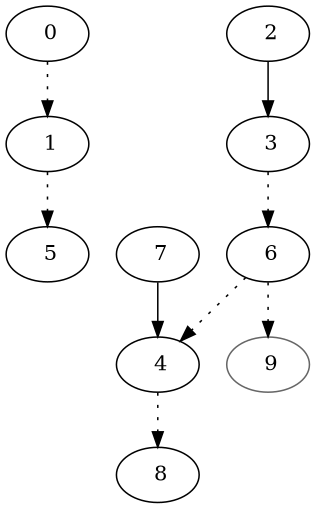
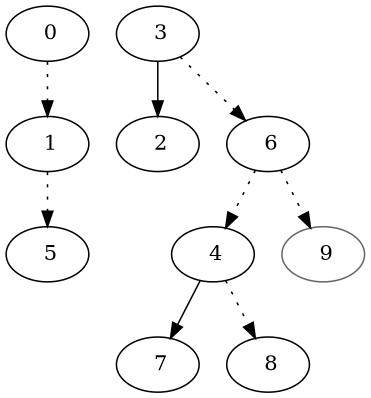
(268, 81) -> (158, 81)
(158, 302) -> (189, 303)
